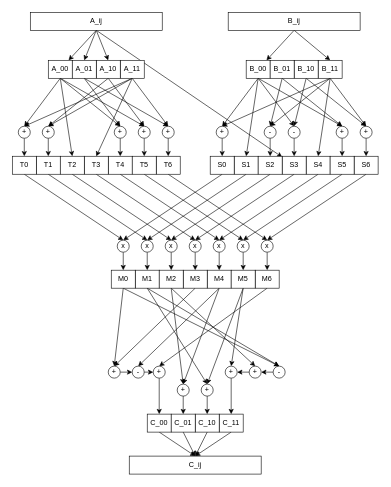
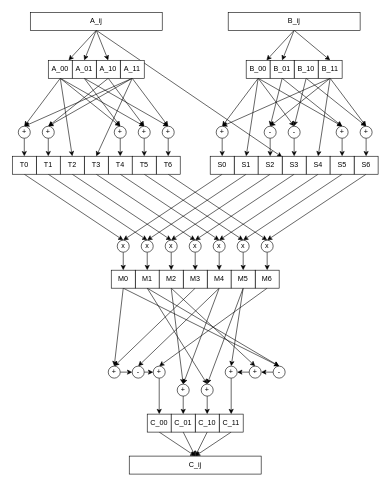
none -> (288, 45)
